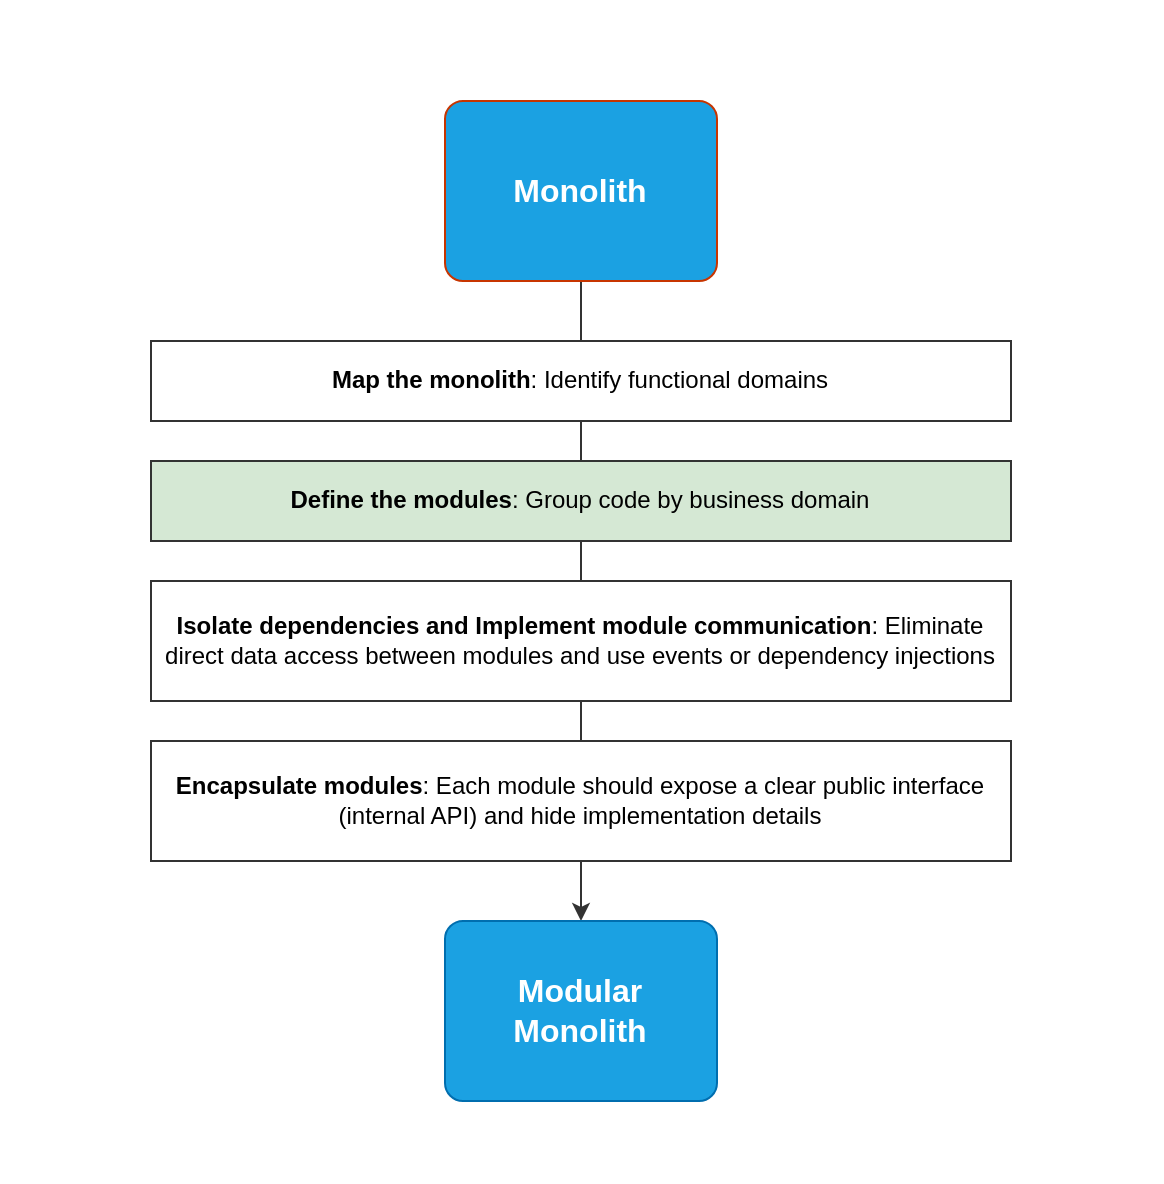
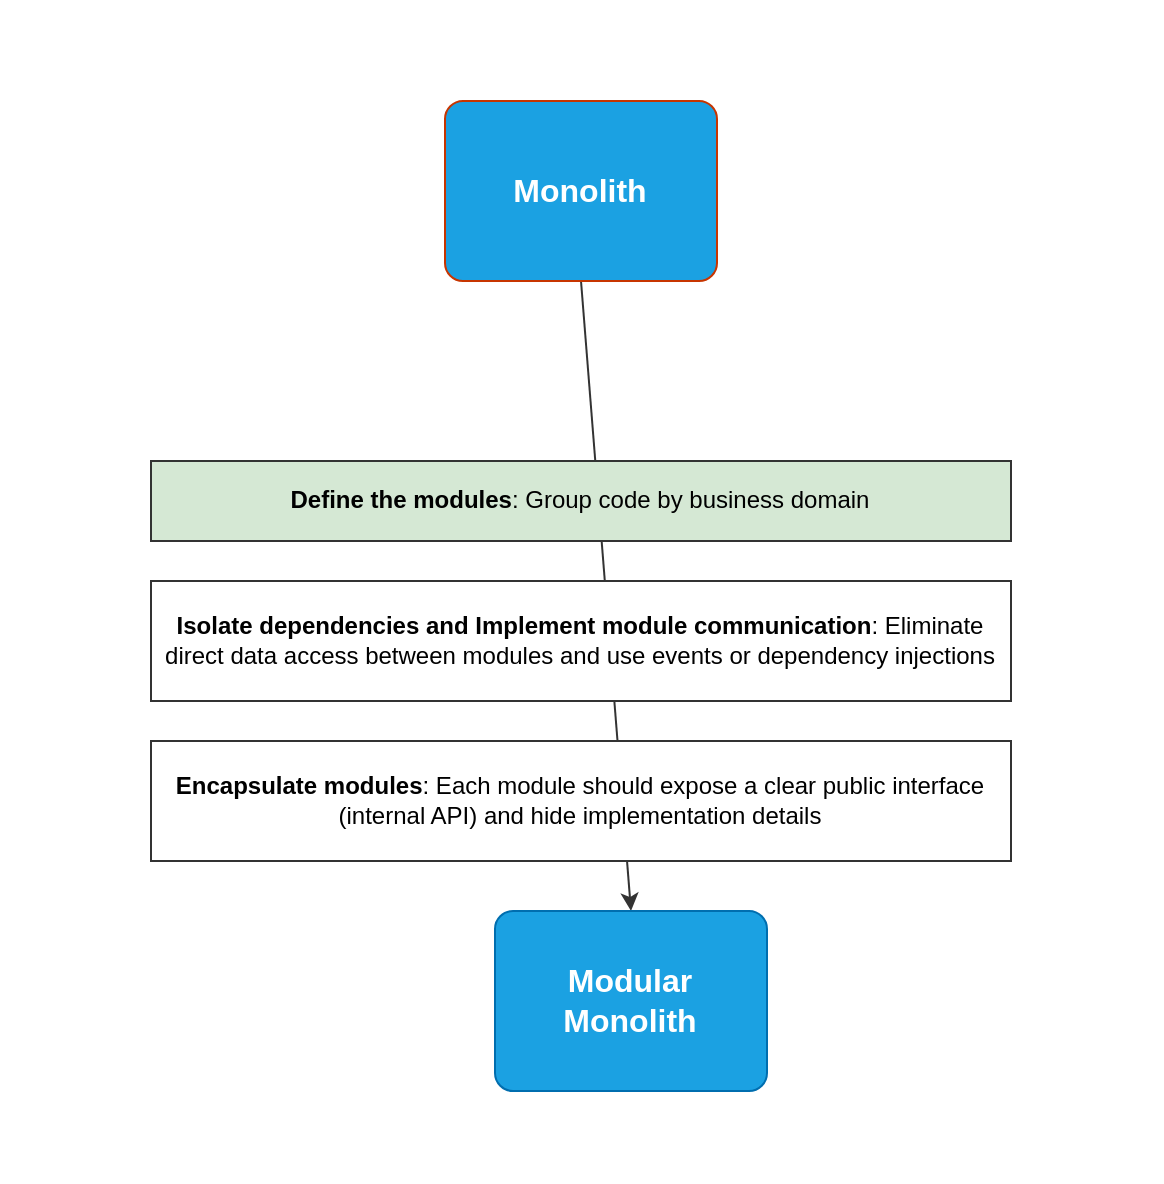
(581, 381) -> none
(581, 1011) -> (631, 1001)
